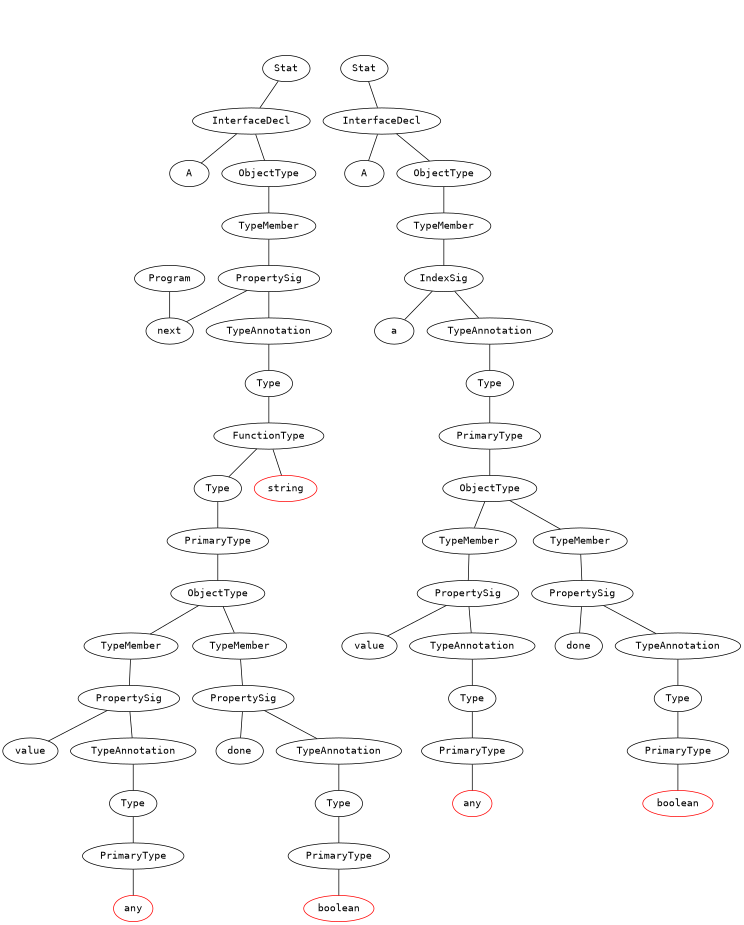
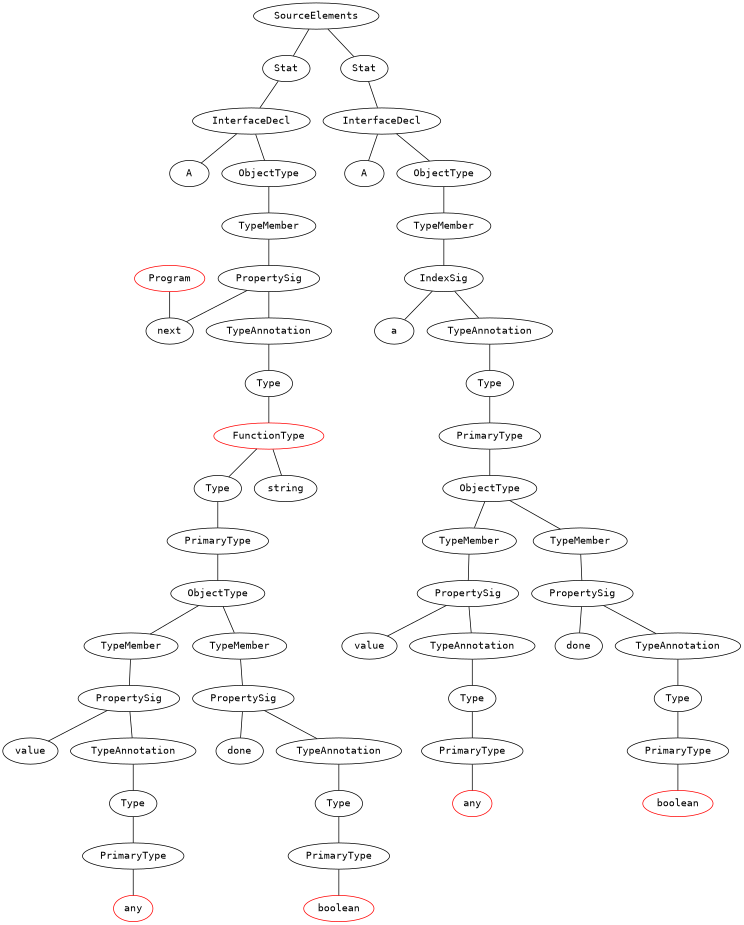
none -> (316, 16)
(170, 279) -> (170, 279)
(269, 436) -> (269, 436)
(286, 489) -> (286, 489)
